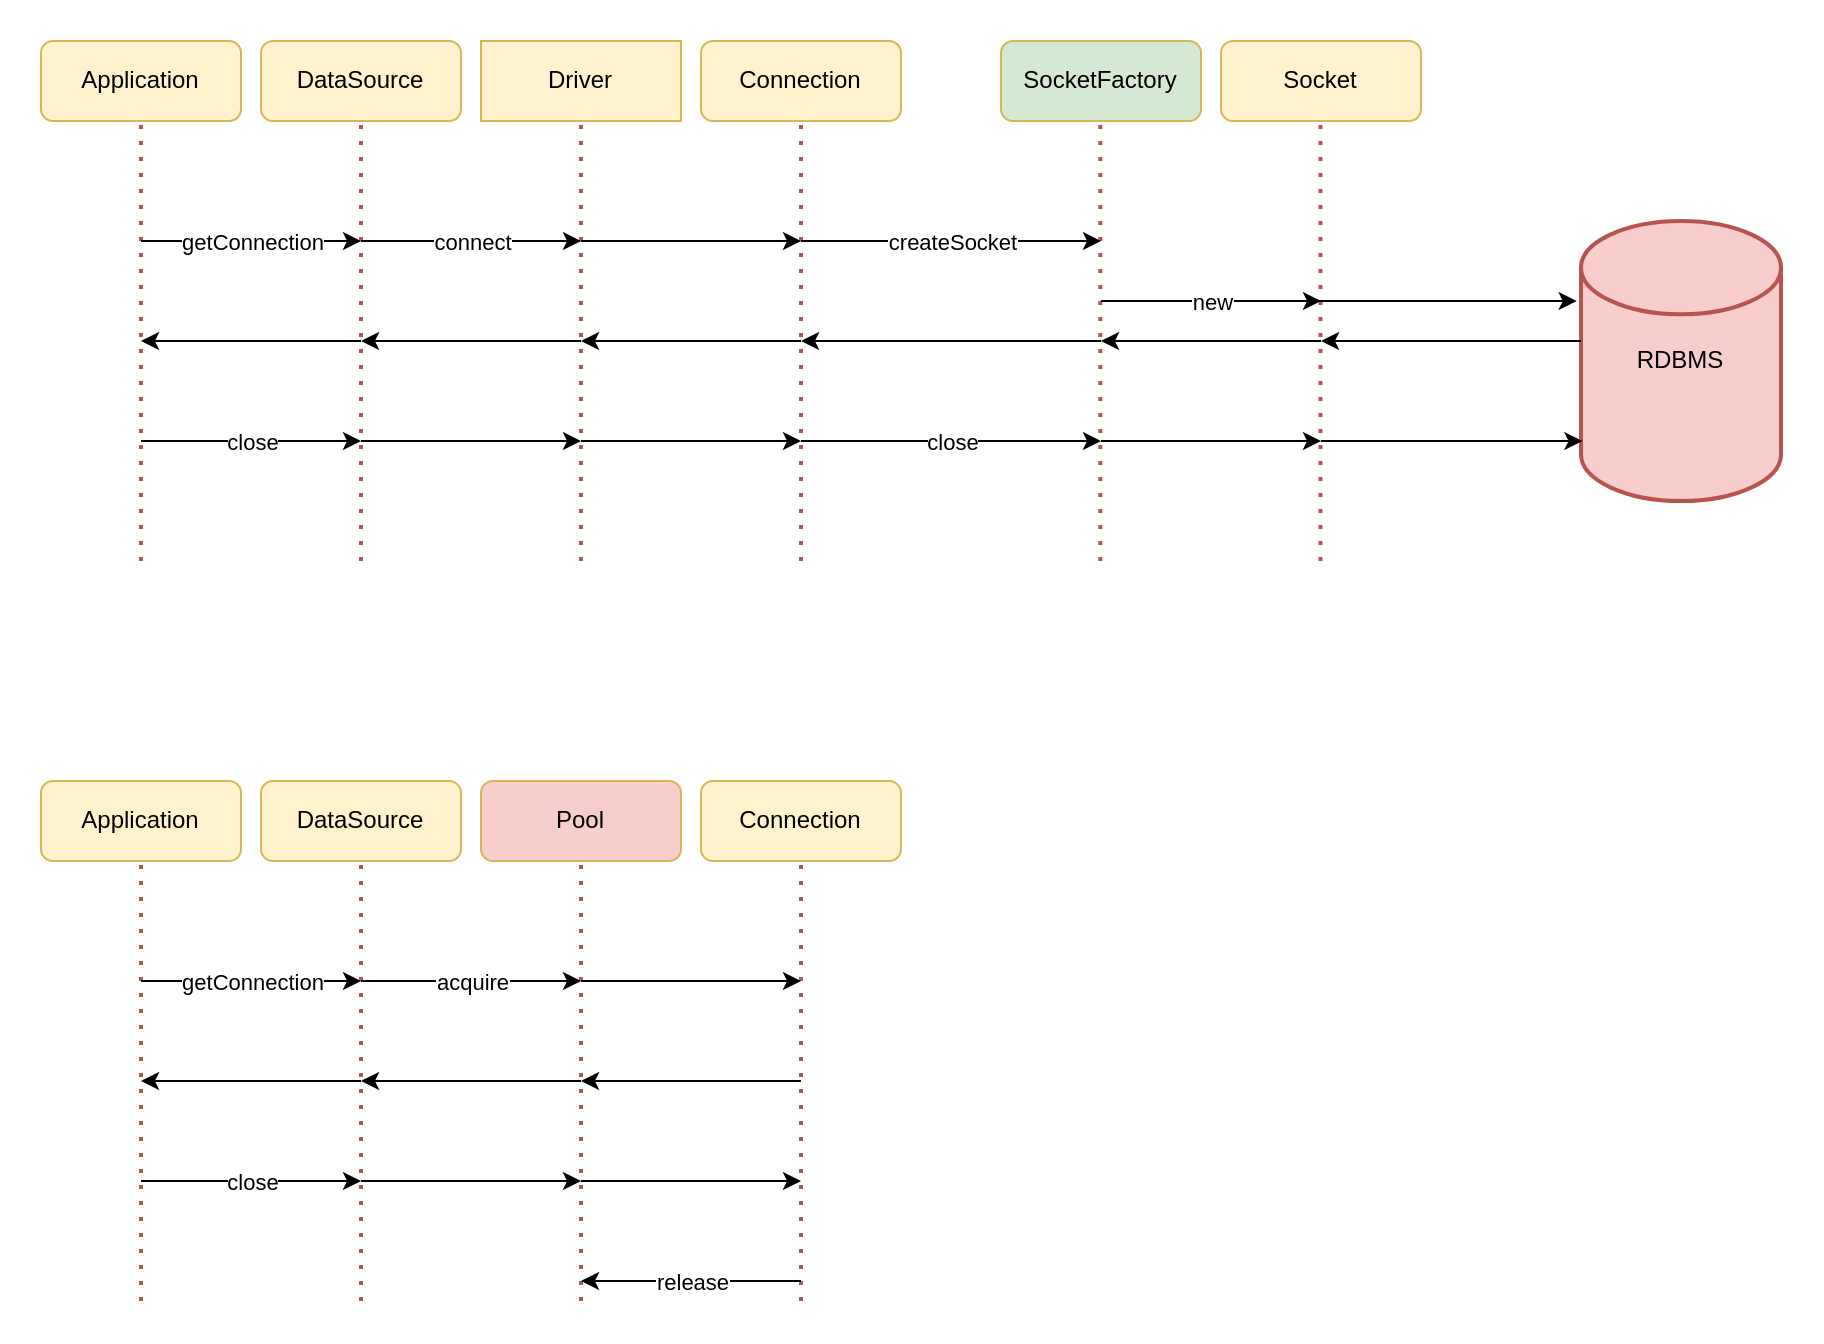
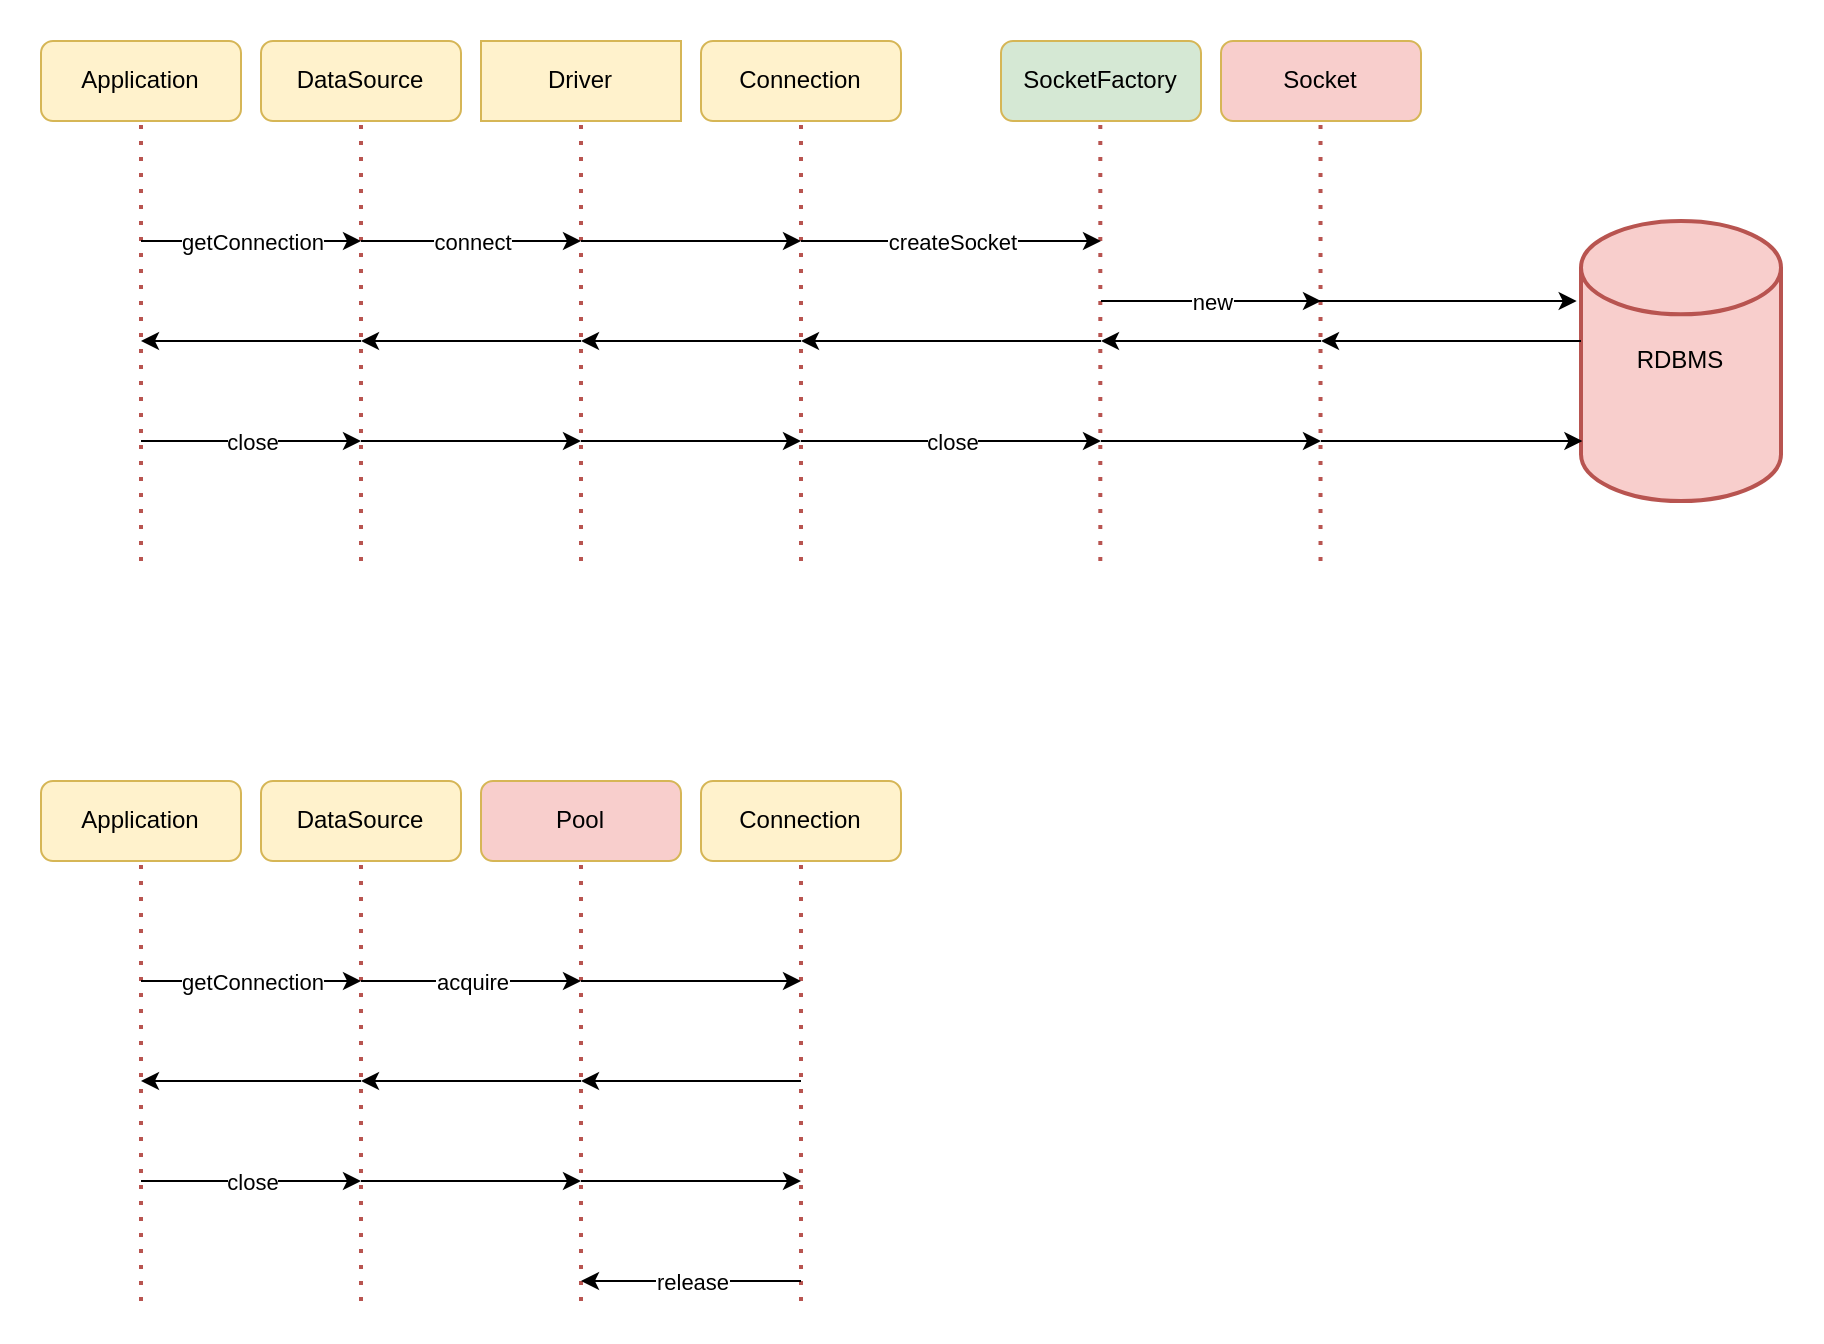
(1321, 81) -> (1321, 81)
